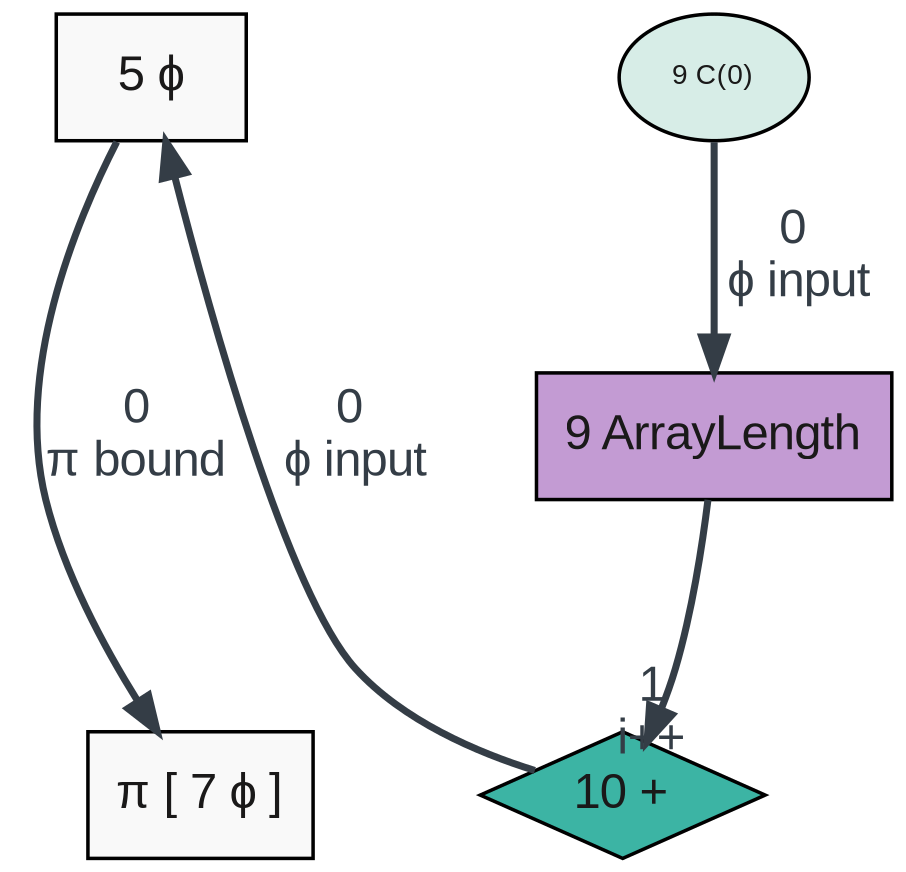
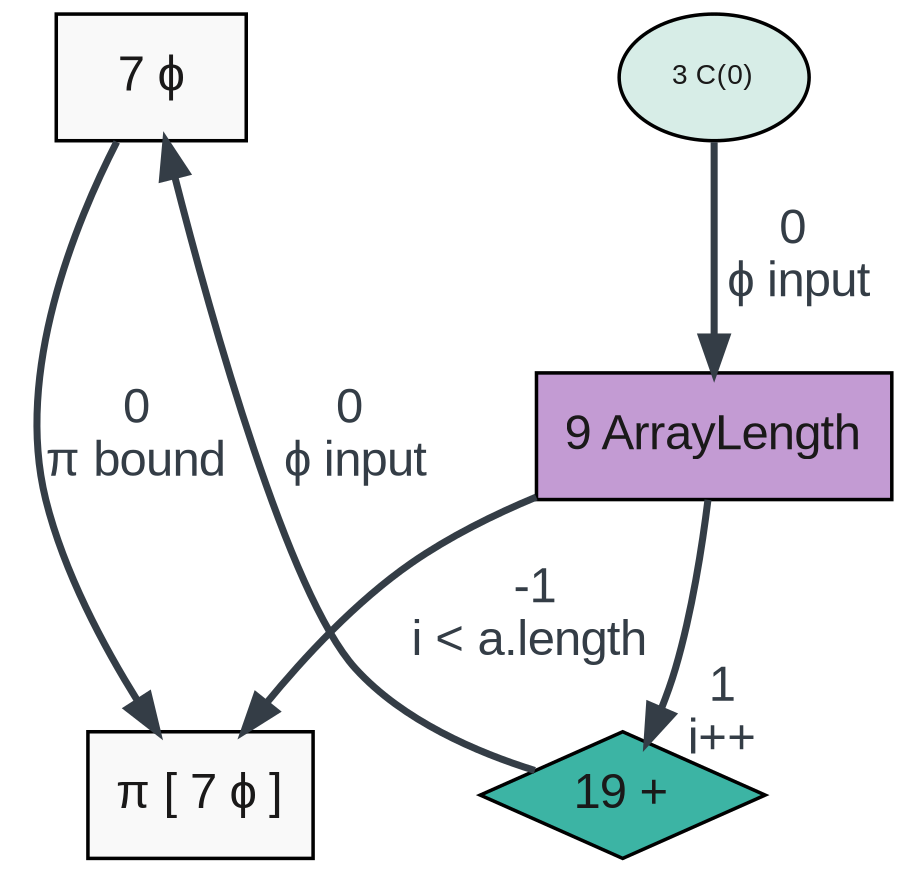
(151, 77) -> (151, 77)
(714, 77) -> (714, 77)
none -> (387, 581)
(623, 795) -> (623, 795)
